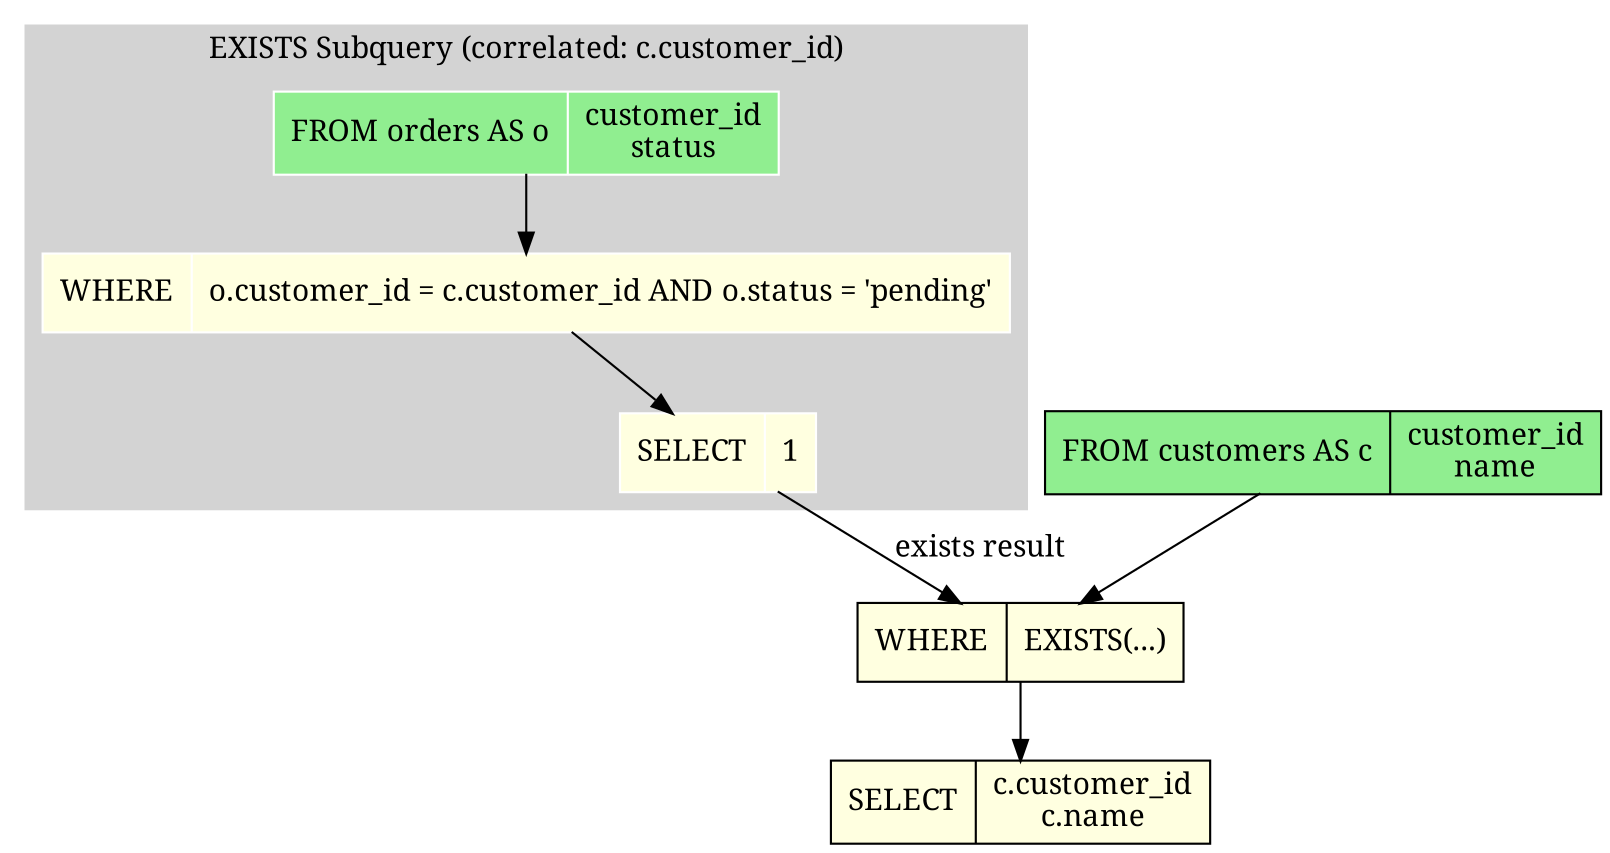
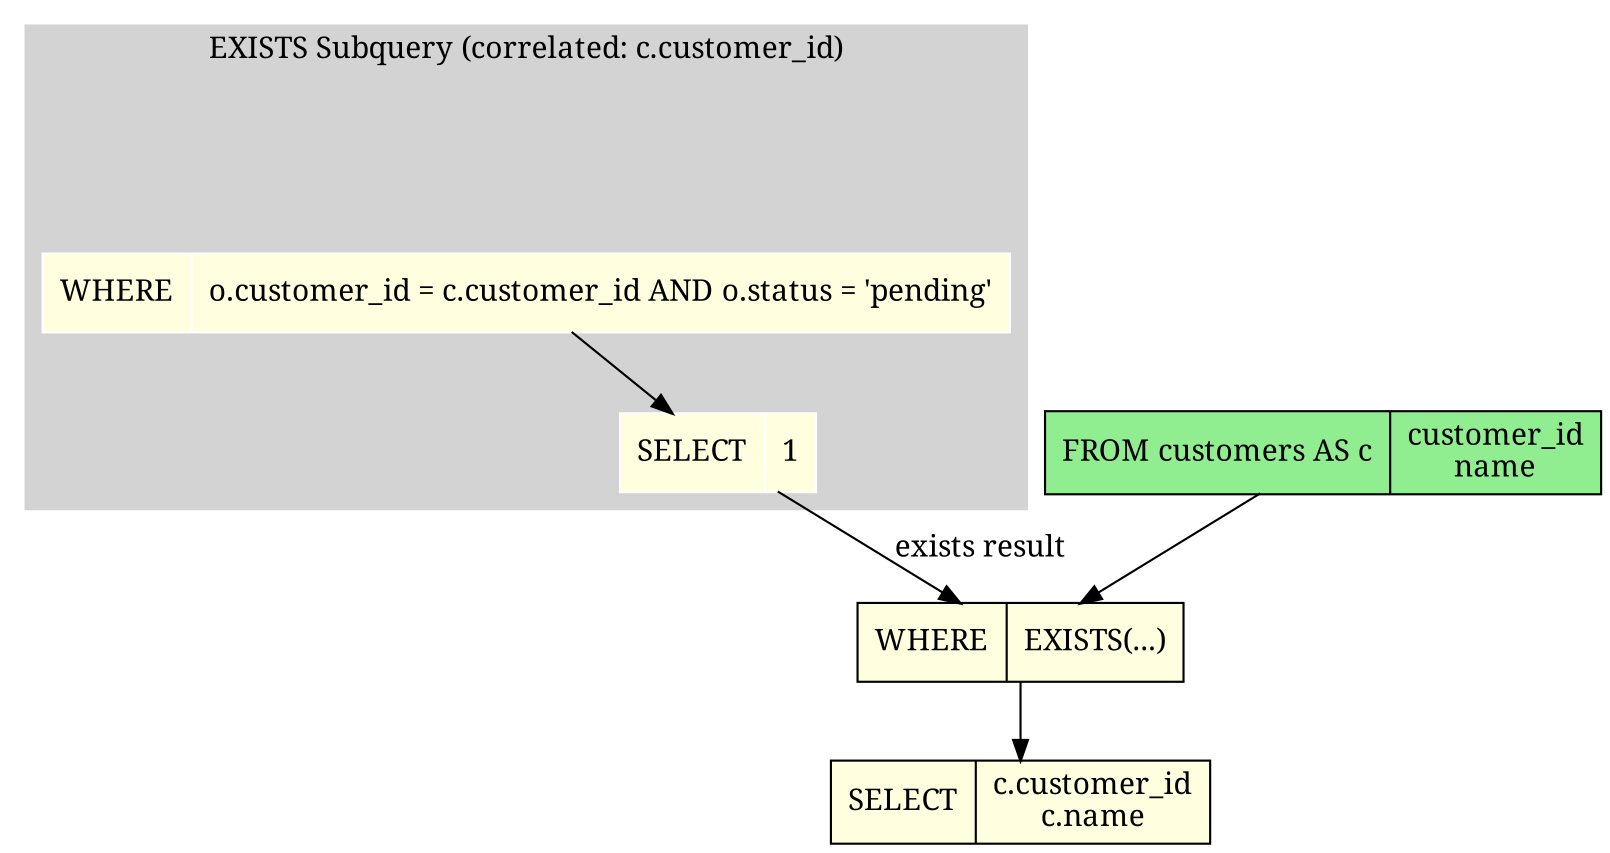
(526, 133) -> none
